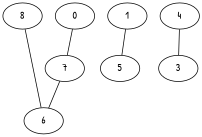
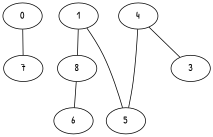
none -> (78, 42)
none -> (135, 69)
(54, 95) -> none
